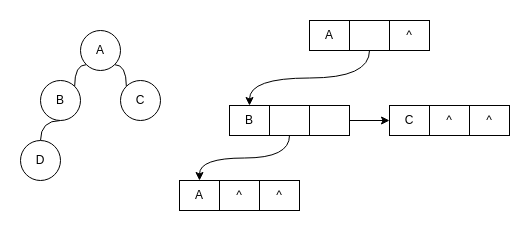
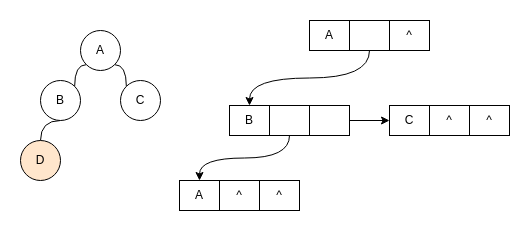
(41, 161) -> (41, 161)
